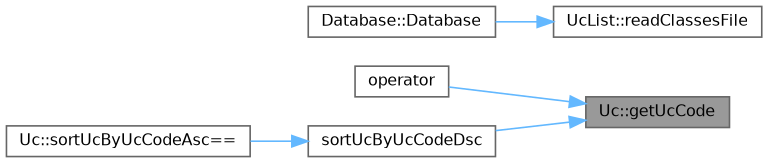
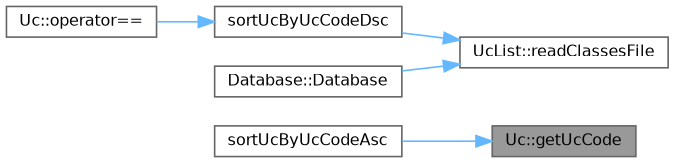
(402, 82) -> (308, 141)
(533, 126) -> (423, 35)
(128, 141) -> (82, 22)
